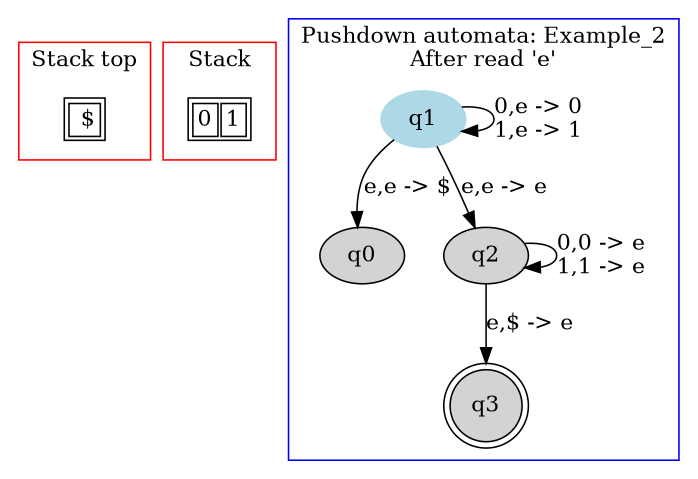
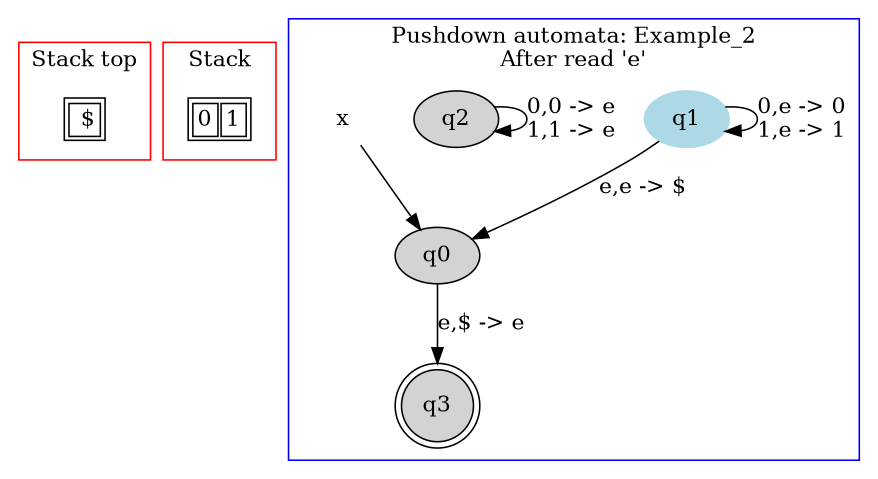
none -> (343, 119)
(453, 179) -> none
(486, 316) -> (437, 316)
